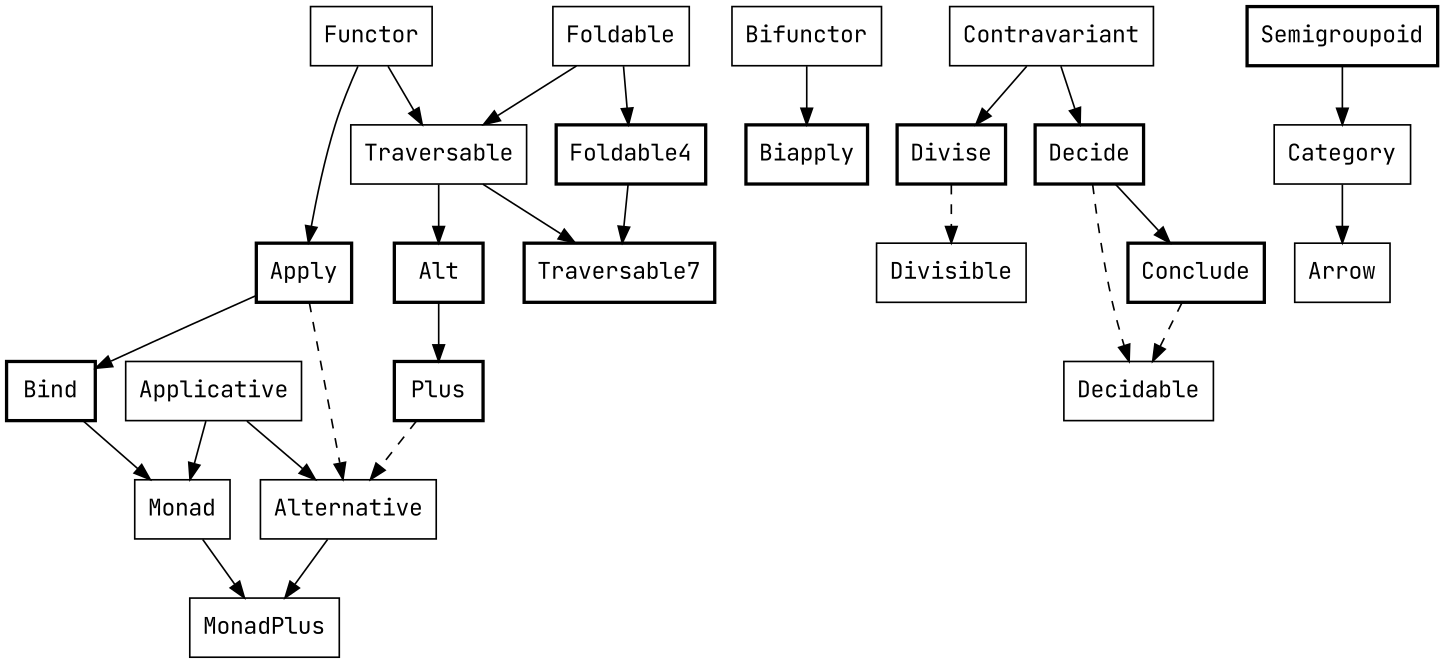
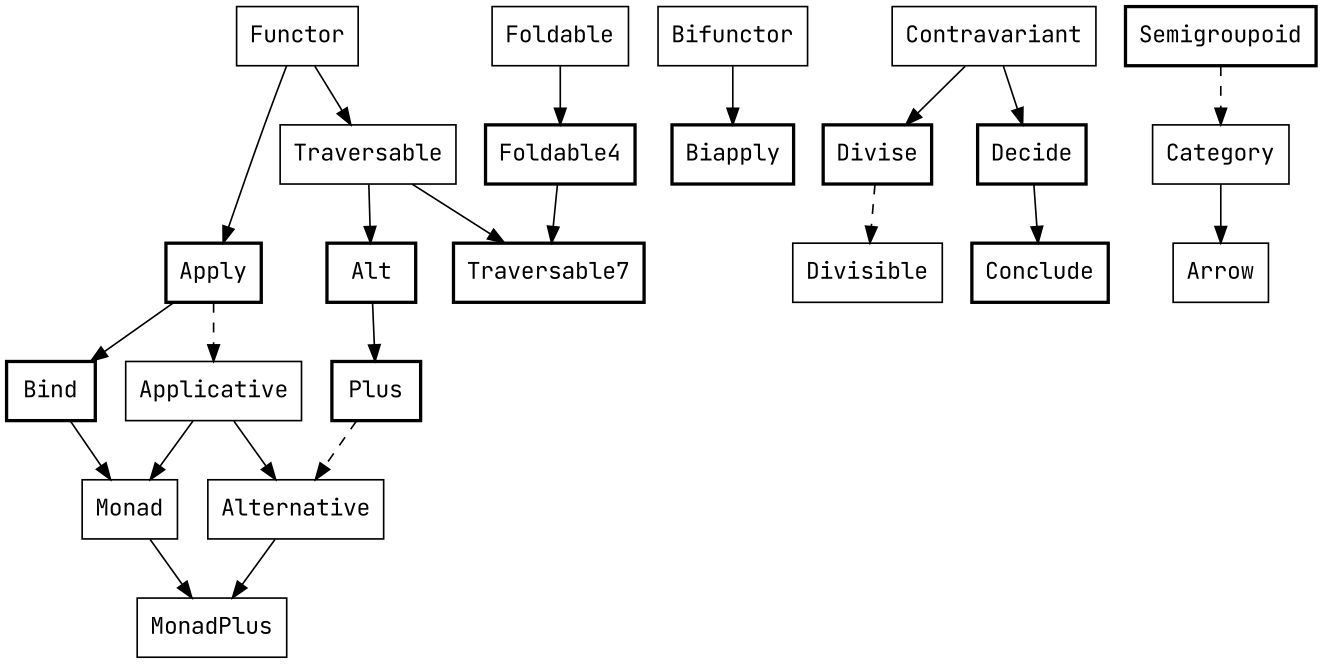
(1342, 87) -> (1221, 87)
(537, 91) -> none
(325, 383) -> (214, 324)
(1139, 391) -> none
